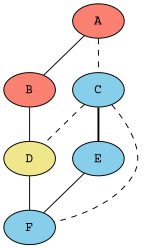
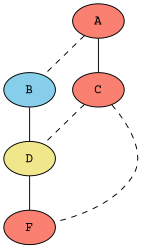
(64, 55) -> (64, 55)
(98, 56) -> (98, 56)
(30, 90) -> (30, 90)
(98, 90) -> (98, 90)
(98, 159) -> none
(30, 227) -> (30, 227)
